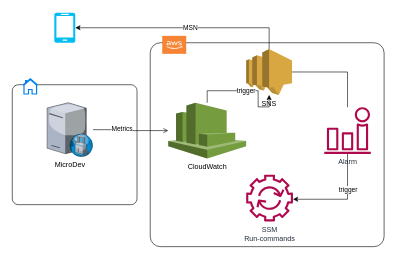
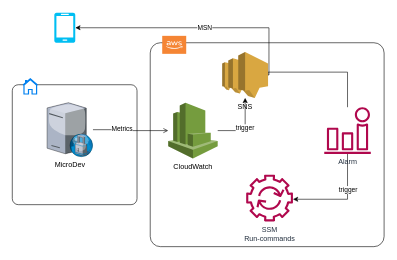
(269, 72) -> (245, 75)
(207, 131) -> (193, 131)
